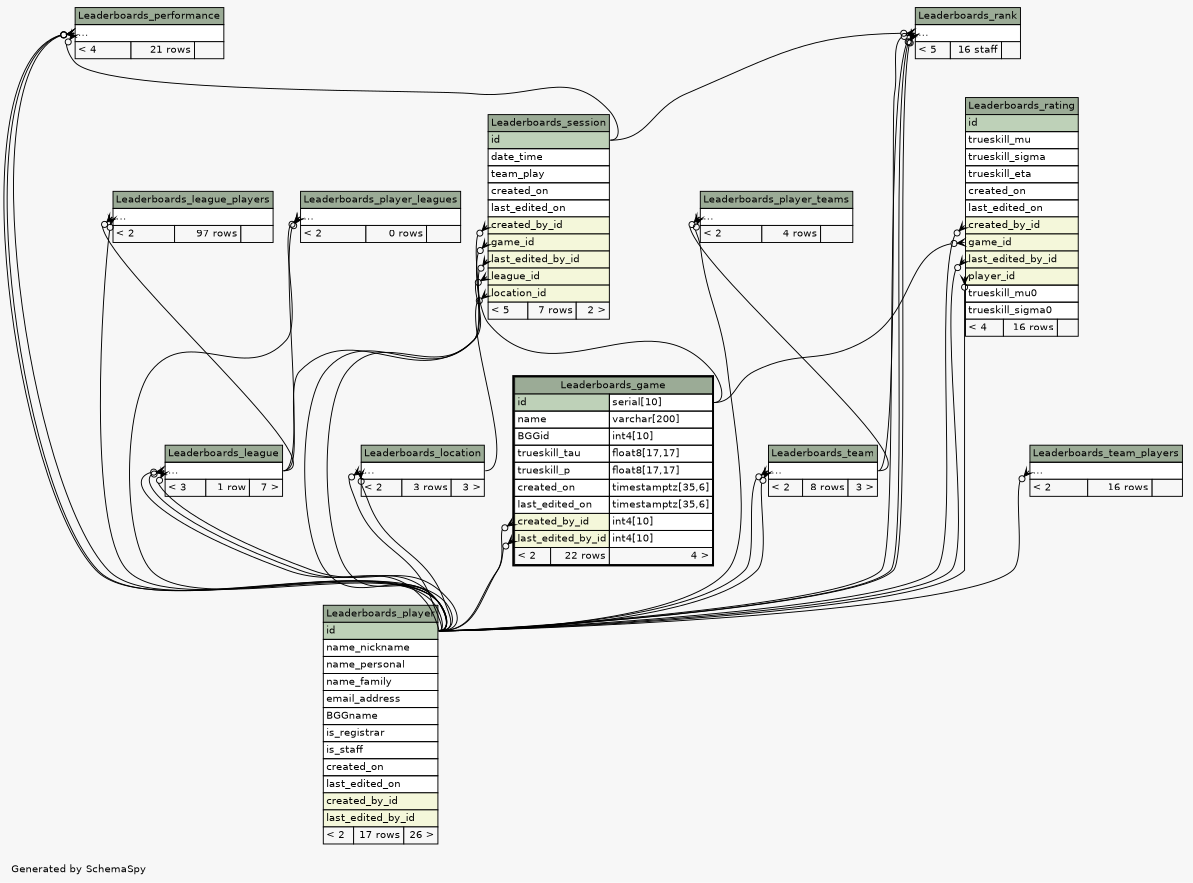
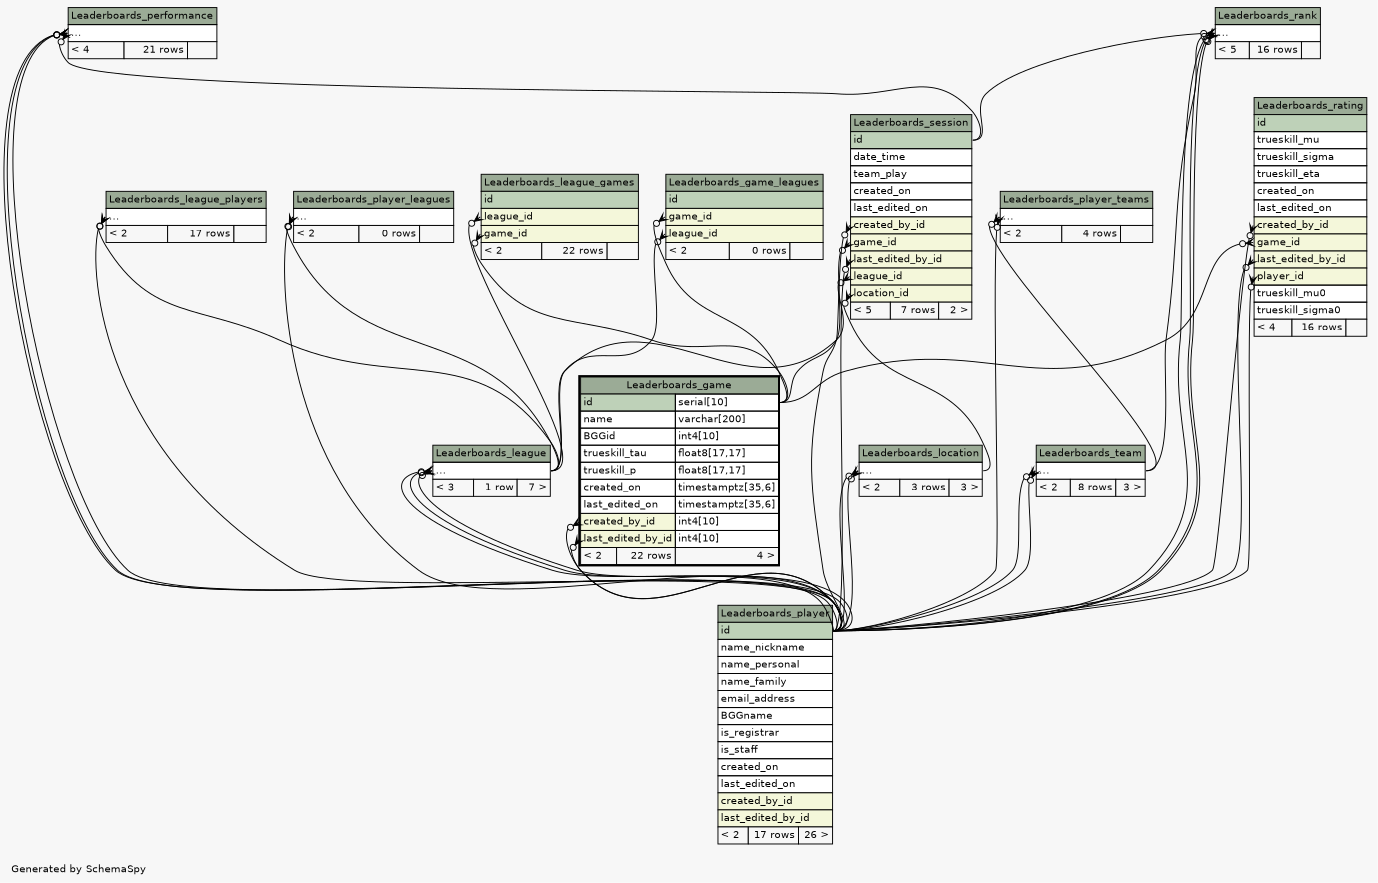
(978, 50) -> (1278, 50)
none -> (560, 217)
none -> (744, 217)
(217, 233) -> (210, 233)
(1106, 471) -> none
